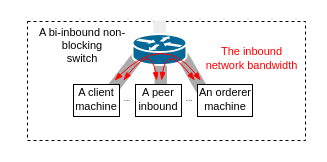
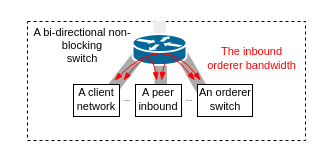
(83, 46) -> (83, 46)
(252, 59) -> (252, 59)
(97, 100) -> (97, 100)
(226, 100) -> (226, 100)
